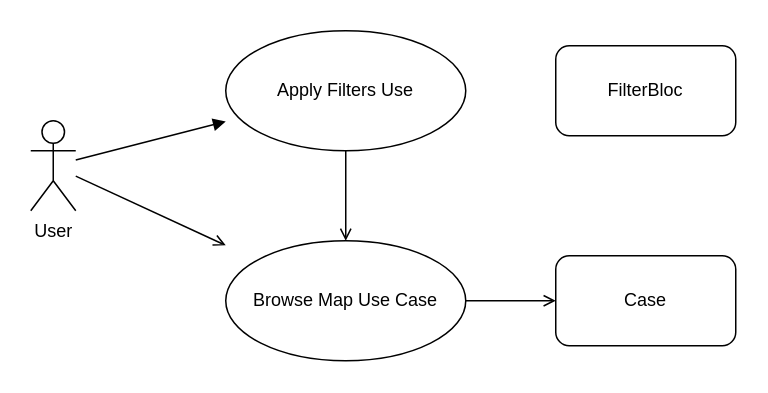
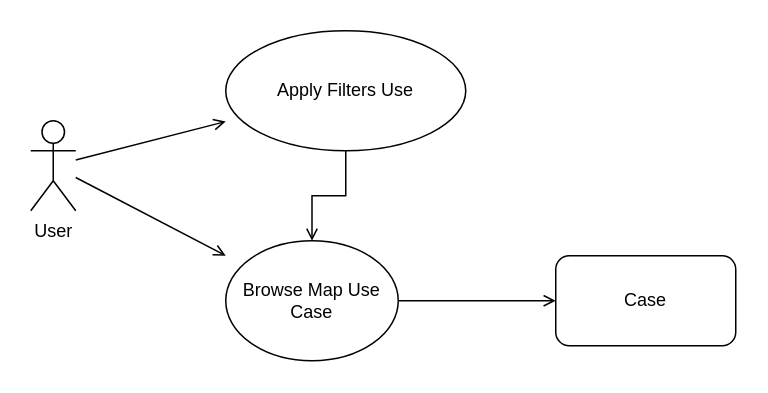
(646, 91) -> none
(212, 125) -> (216, 124)
(346, 301) -> (312, 301)
